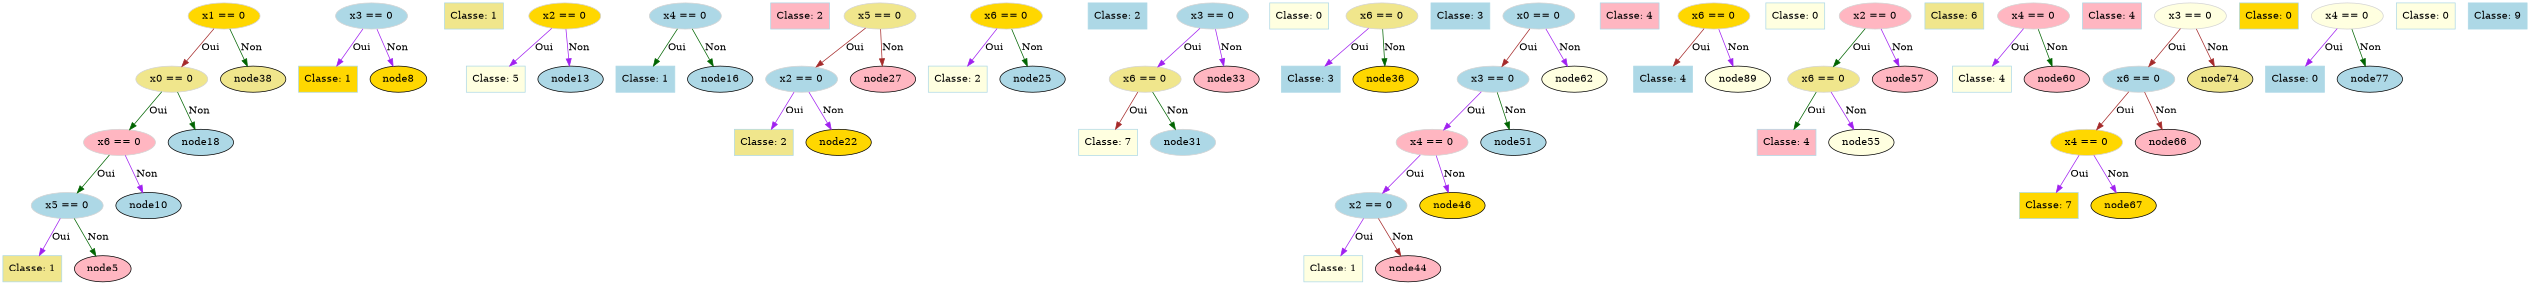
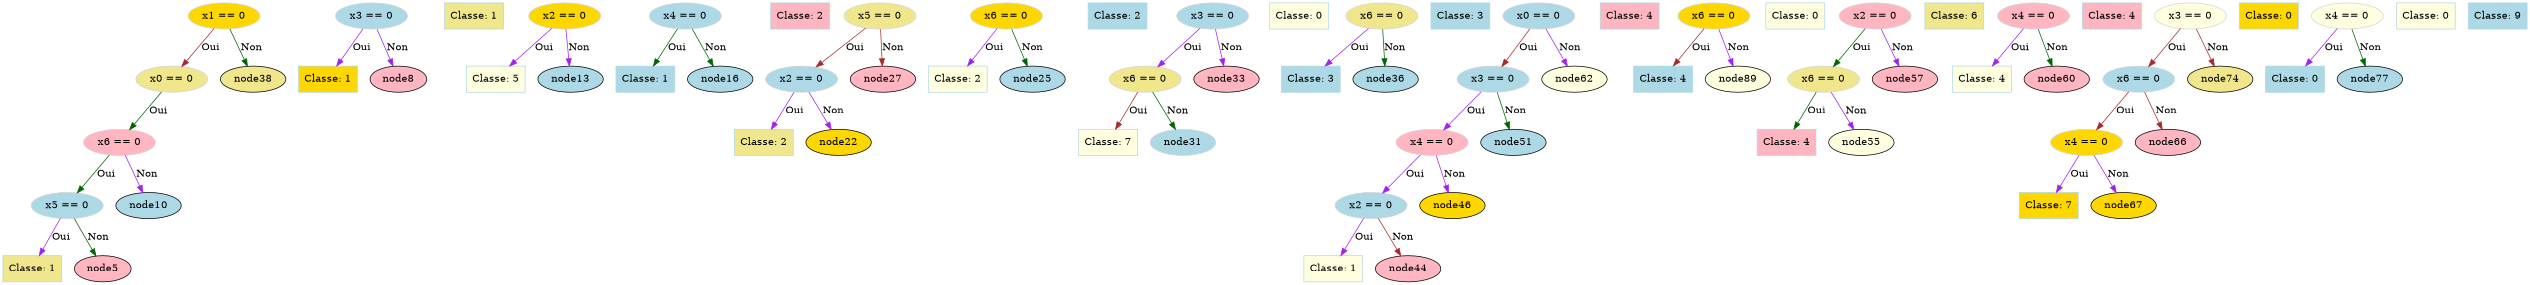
(398, 79) -> (398, 79)
(1386, 79) -> (1386, 79)
(201, 142) -> none
